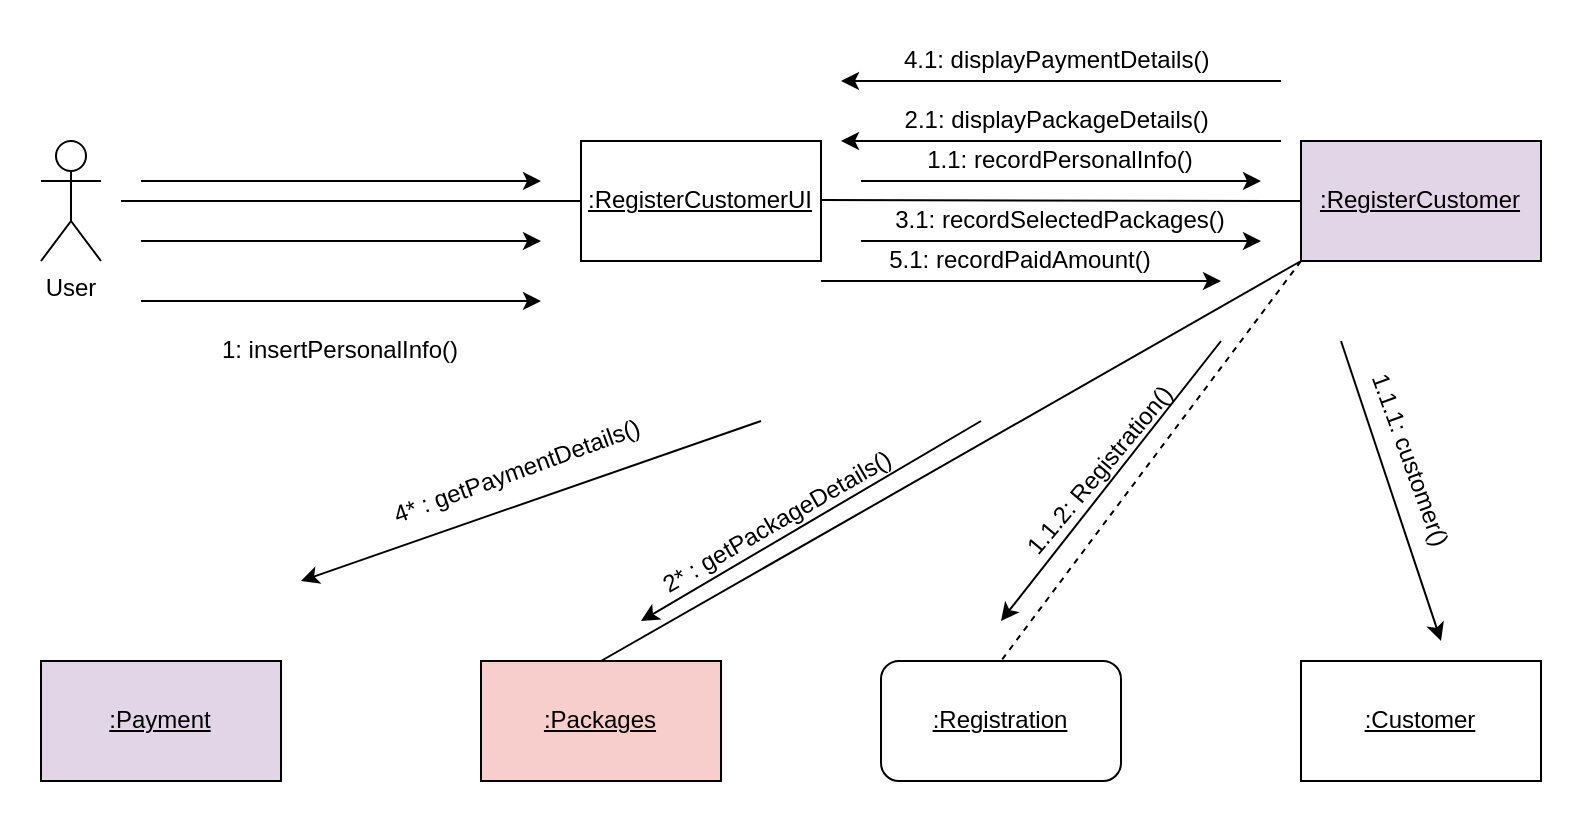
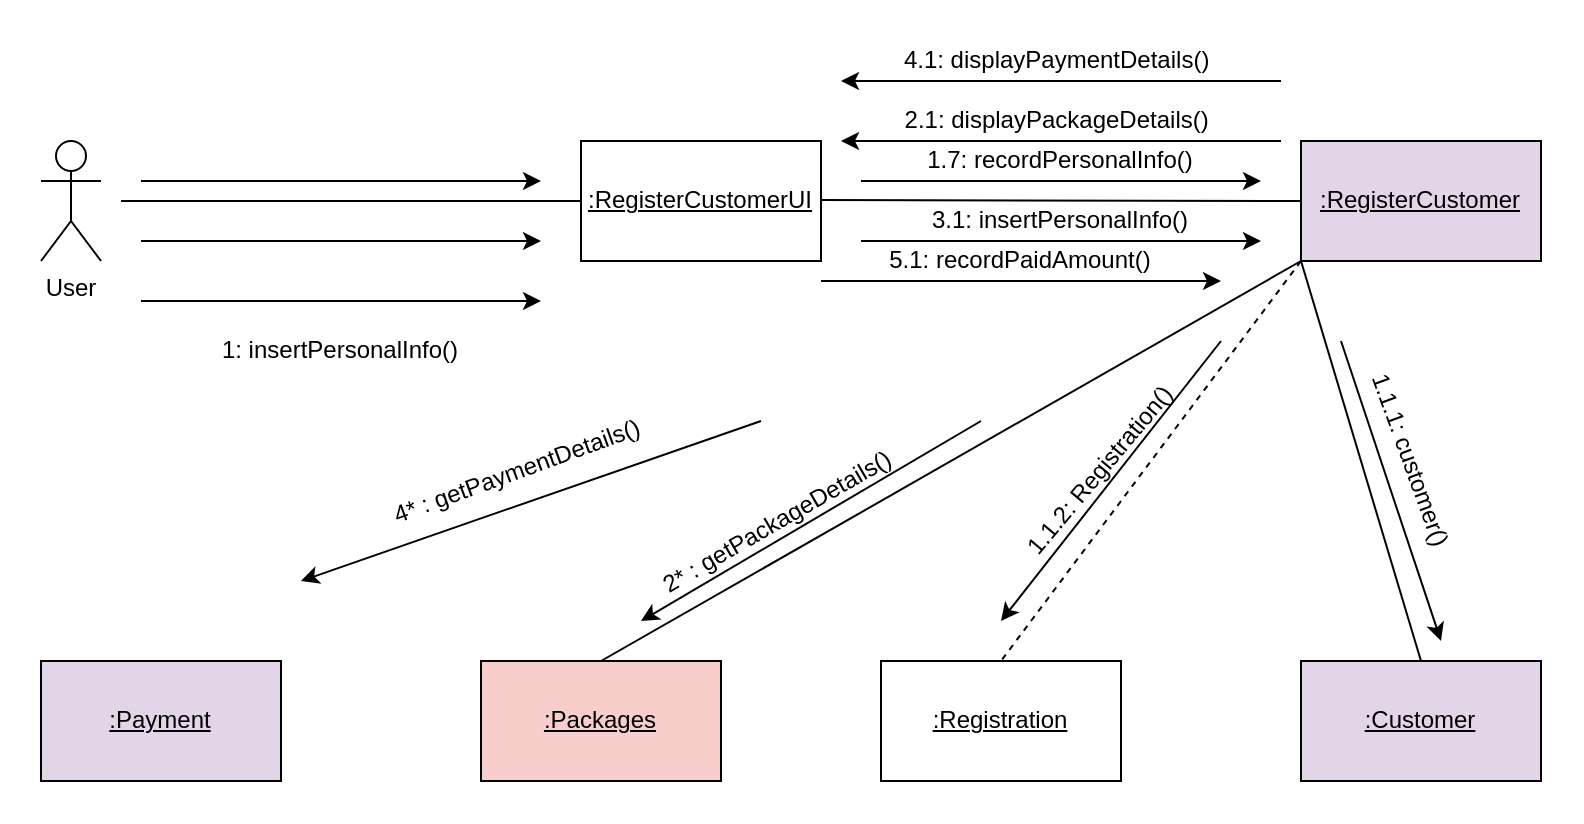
(1061, 161) -> (1061, 161)
(1061, 221) -> (1061, 221)
none -> (1361, 462)
(1001, 721) -> (1001, 721)
(1421, 721) -> (1421, 721)
